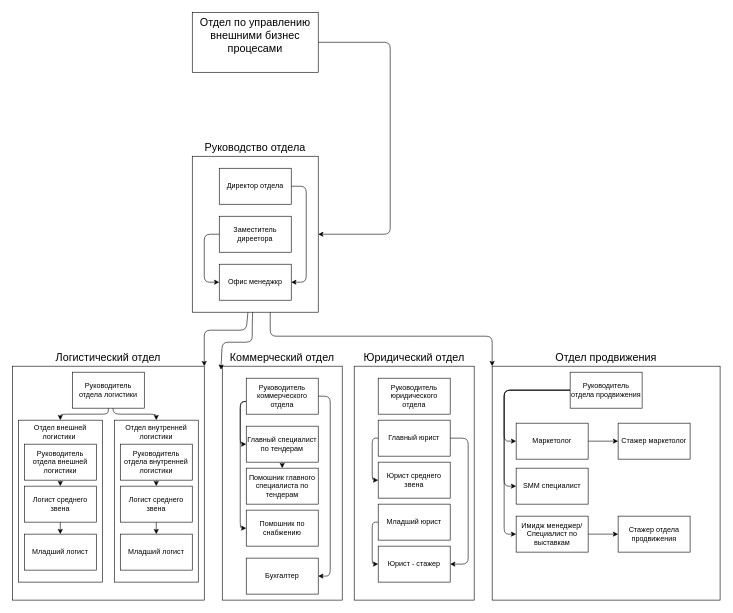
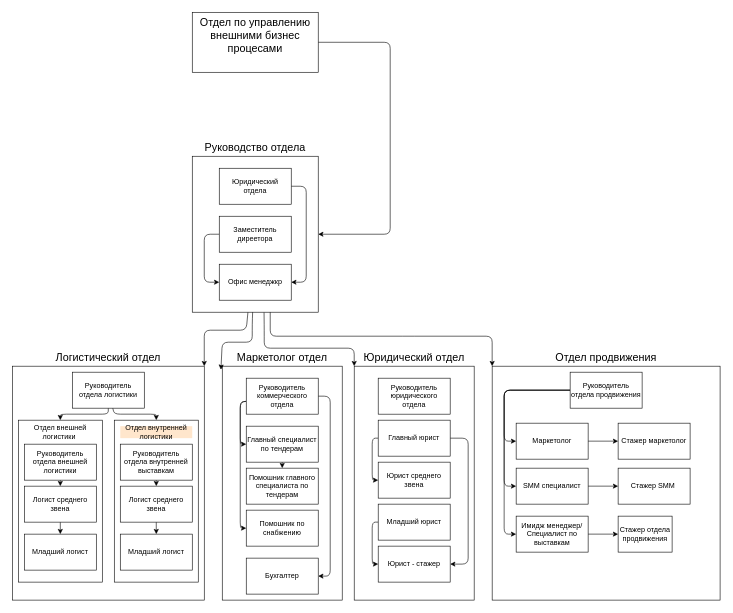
(255, 186) -> (255, 186)
none -> (351, 349)
(282, 358) -> (282, 358)
(156, 432) -> (156, 432)
(156, 462) -> (156, 462)
none -> (612, 486)
none -> (654, 486)
(654, 534) -> (645, 534)
